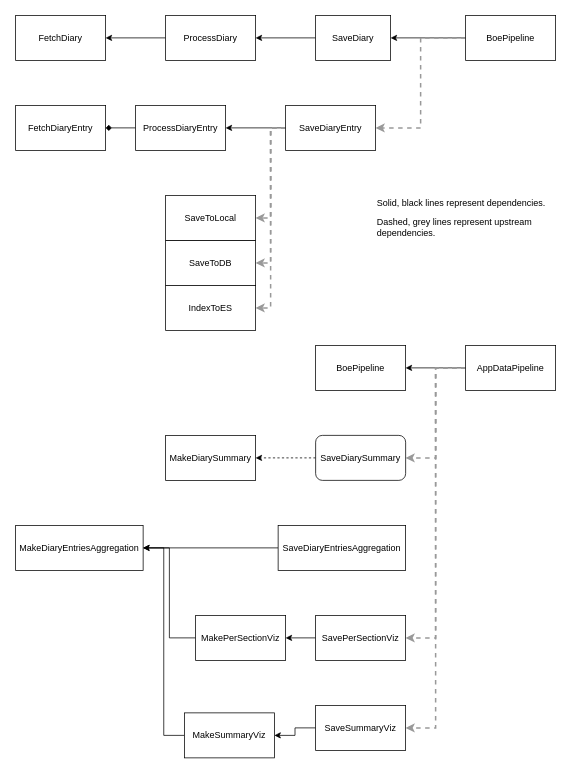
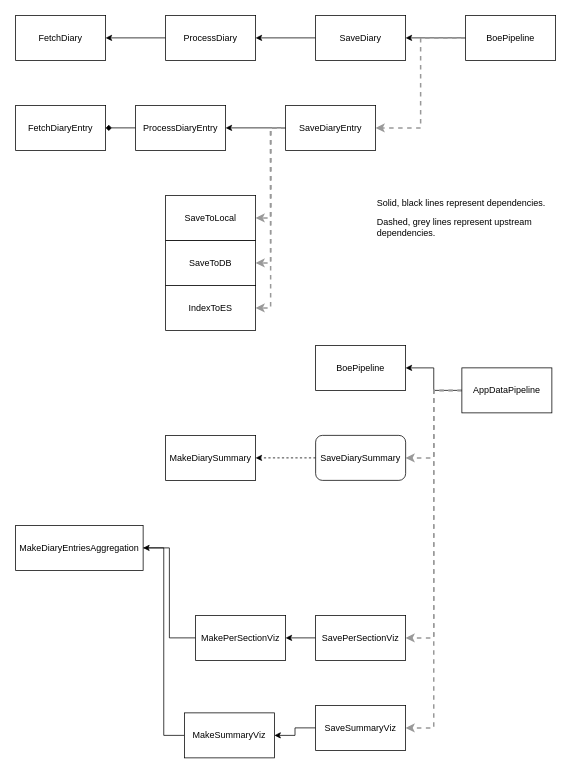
(353, 38) -> (360, 38)
(510, 368) -> (507, 390)
(225, 548) -> none
(342, 548) -> none
